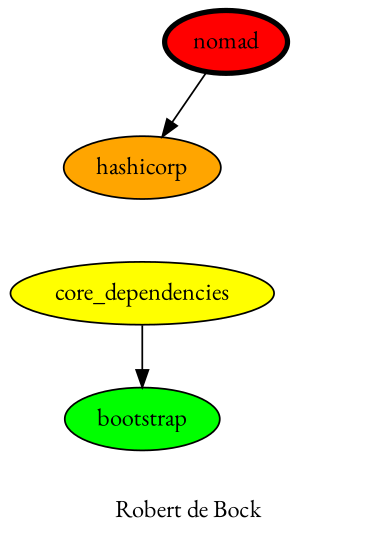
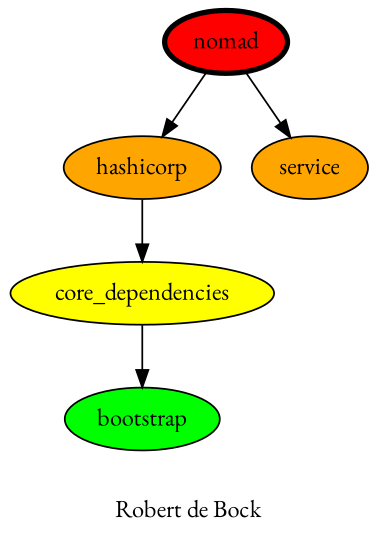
none -> (310, 168)
none -> (142, 222)
